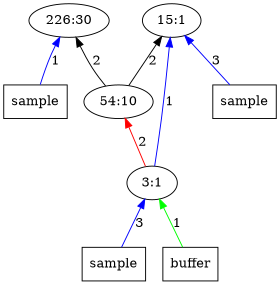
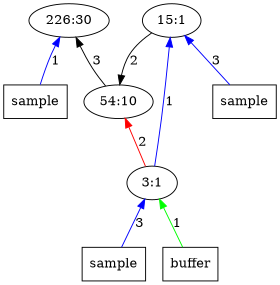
(97, 61) -> (97, 61)
(143, 65) -> (132, 51)
